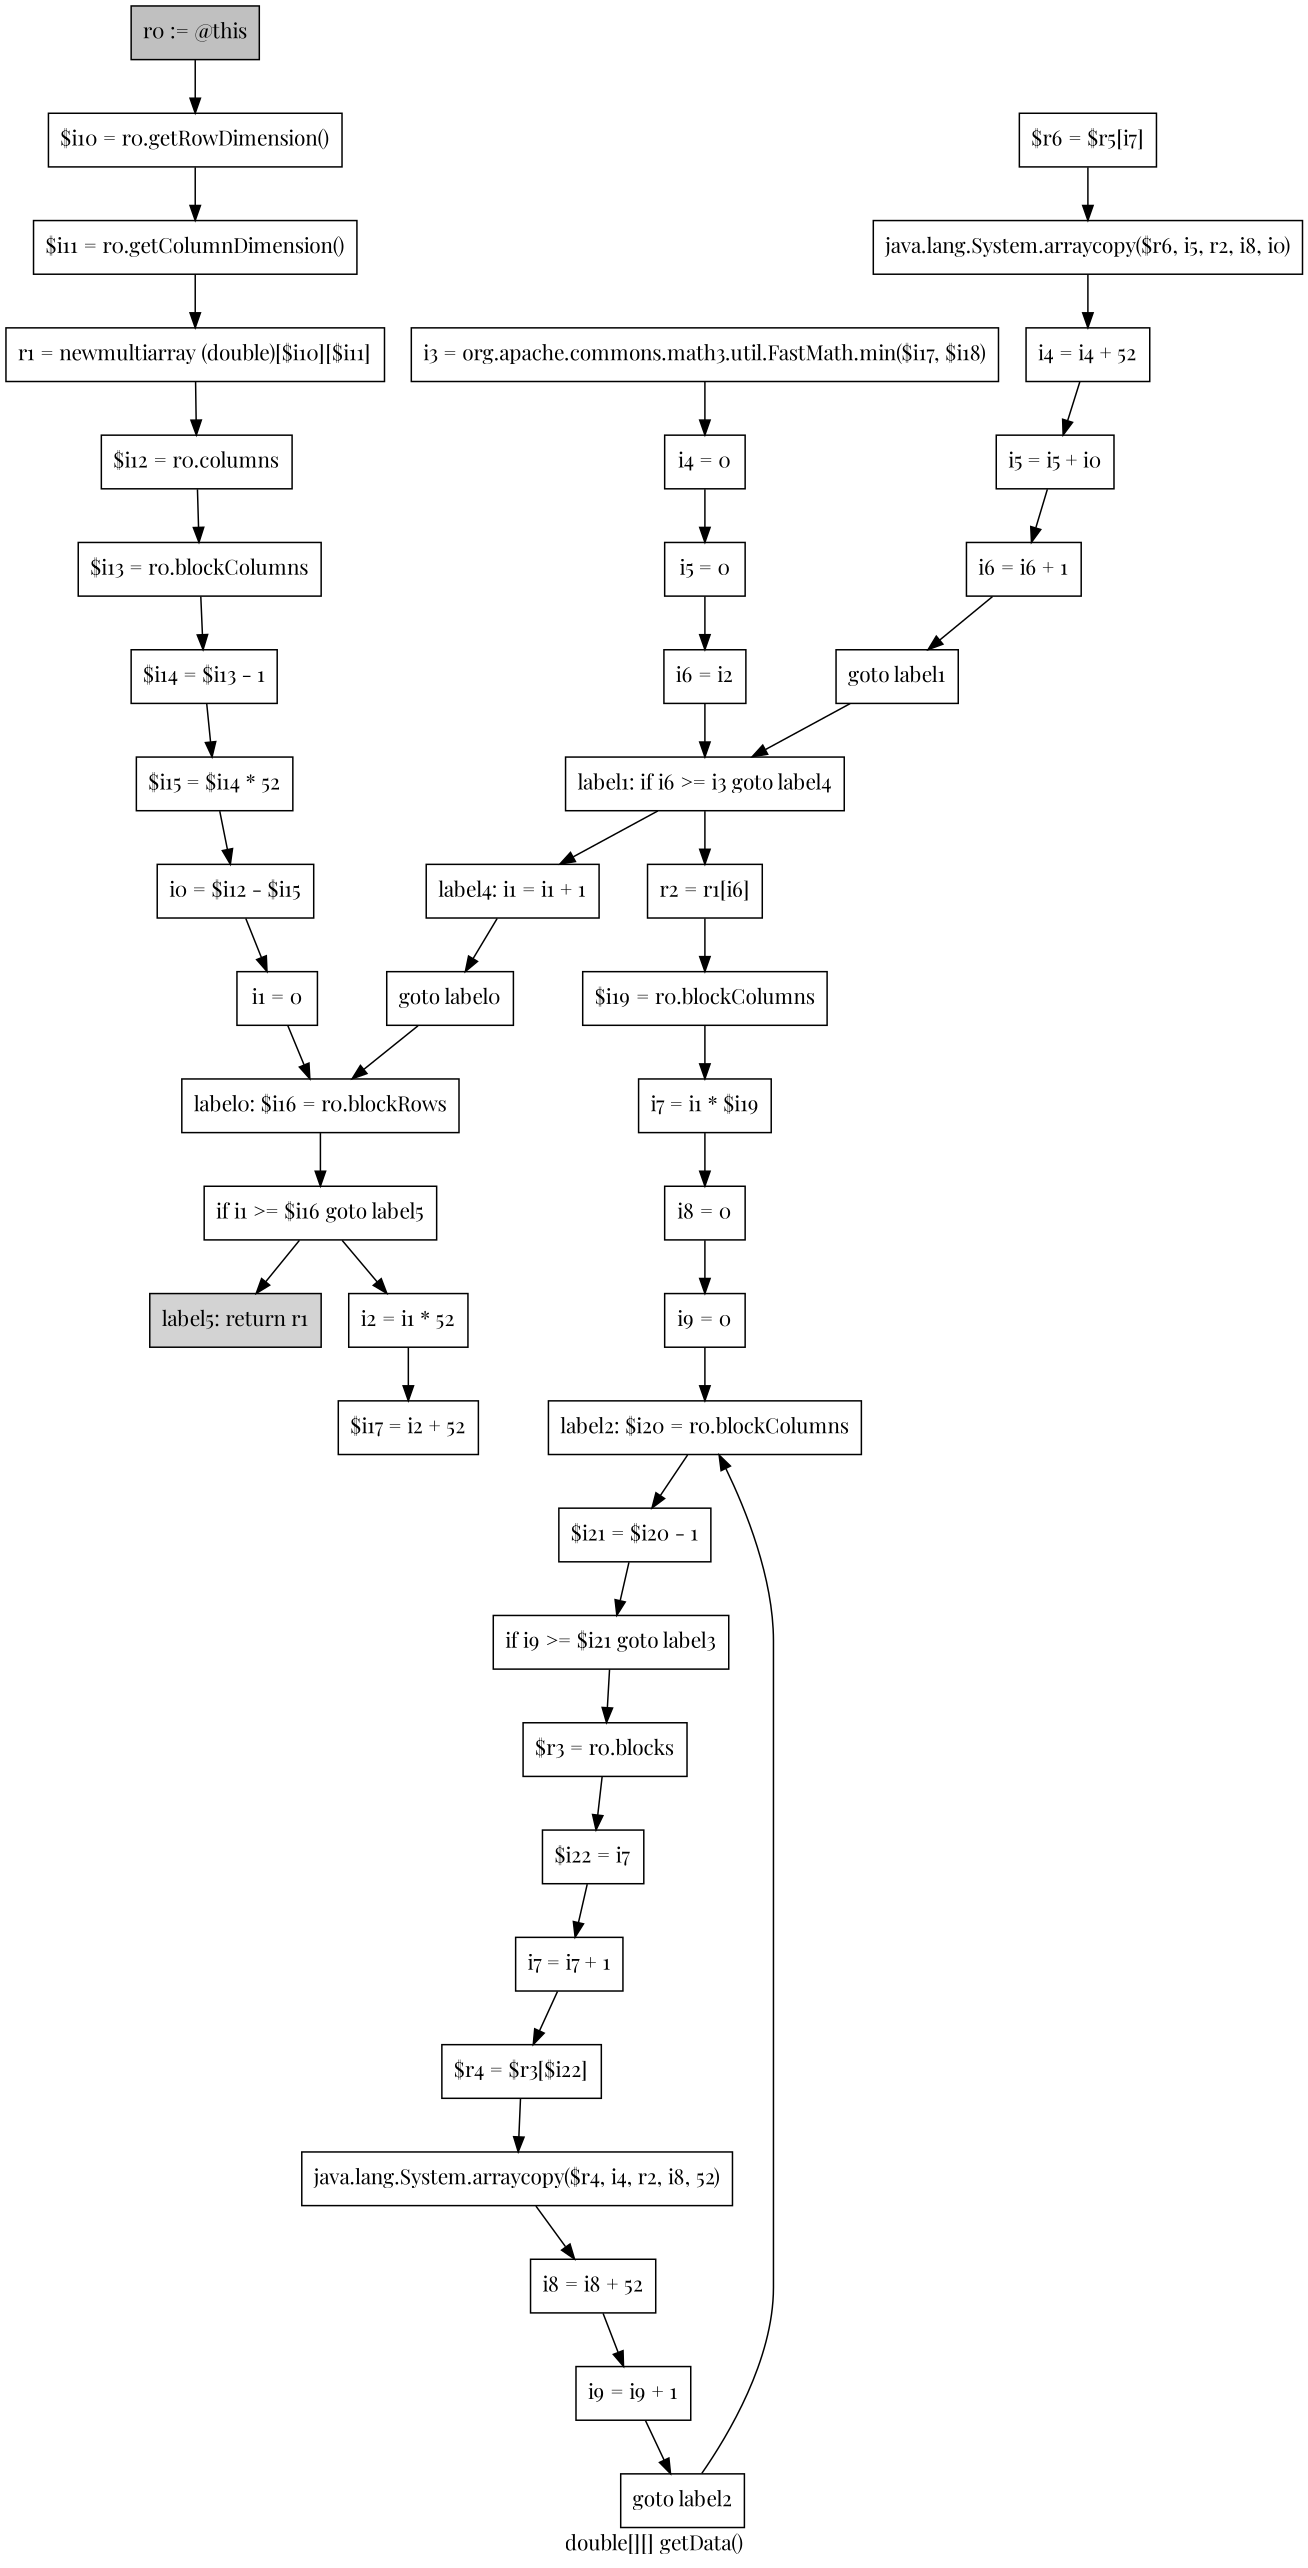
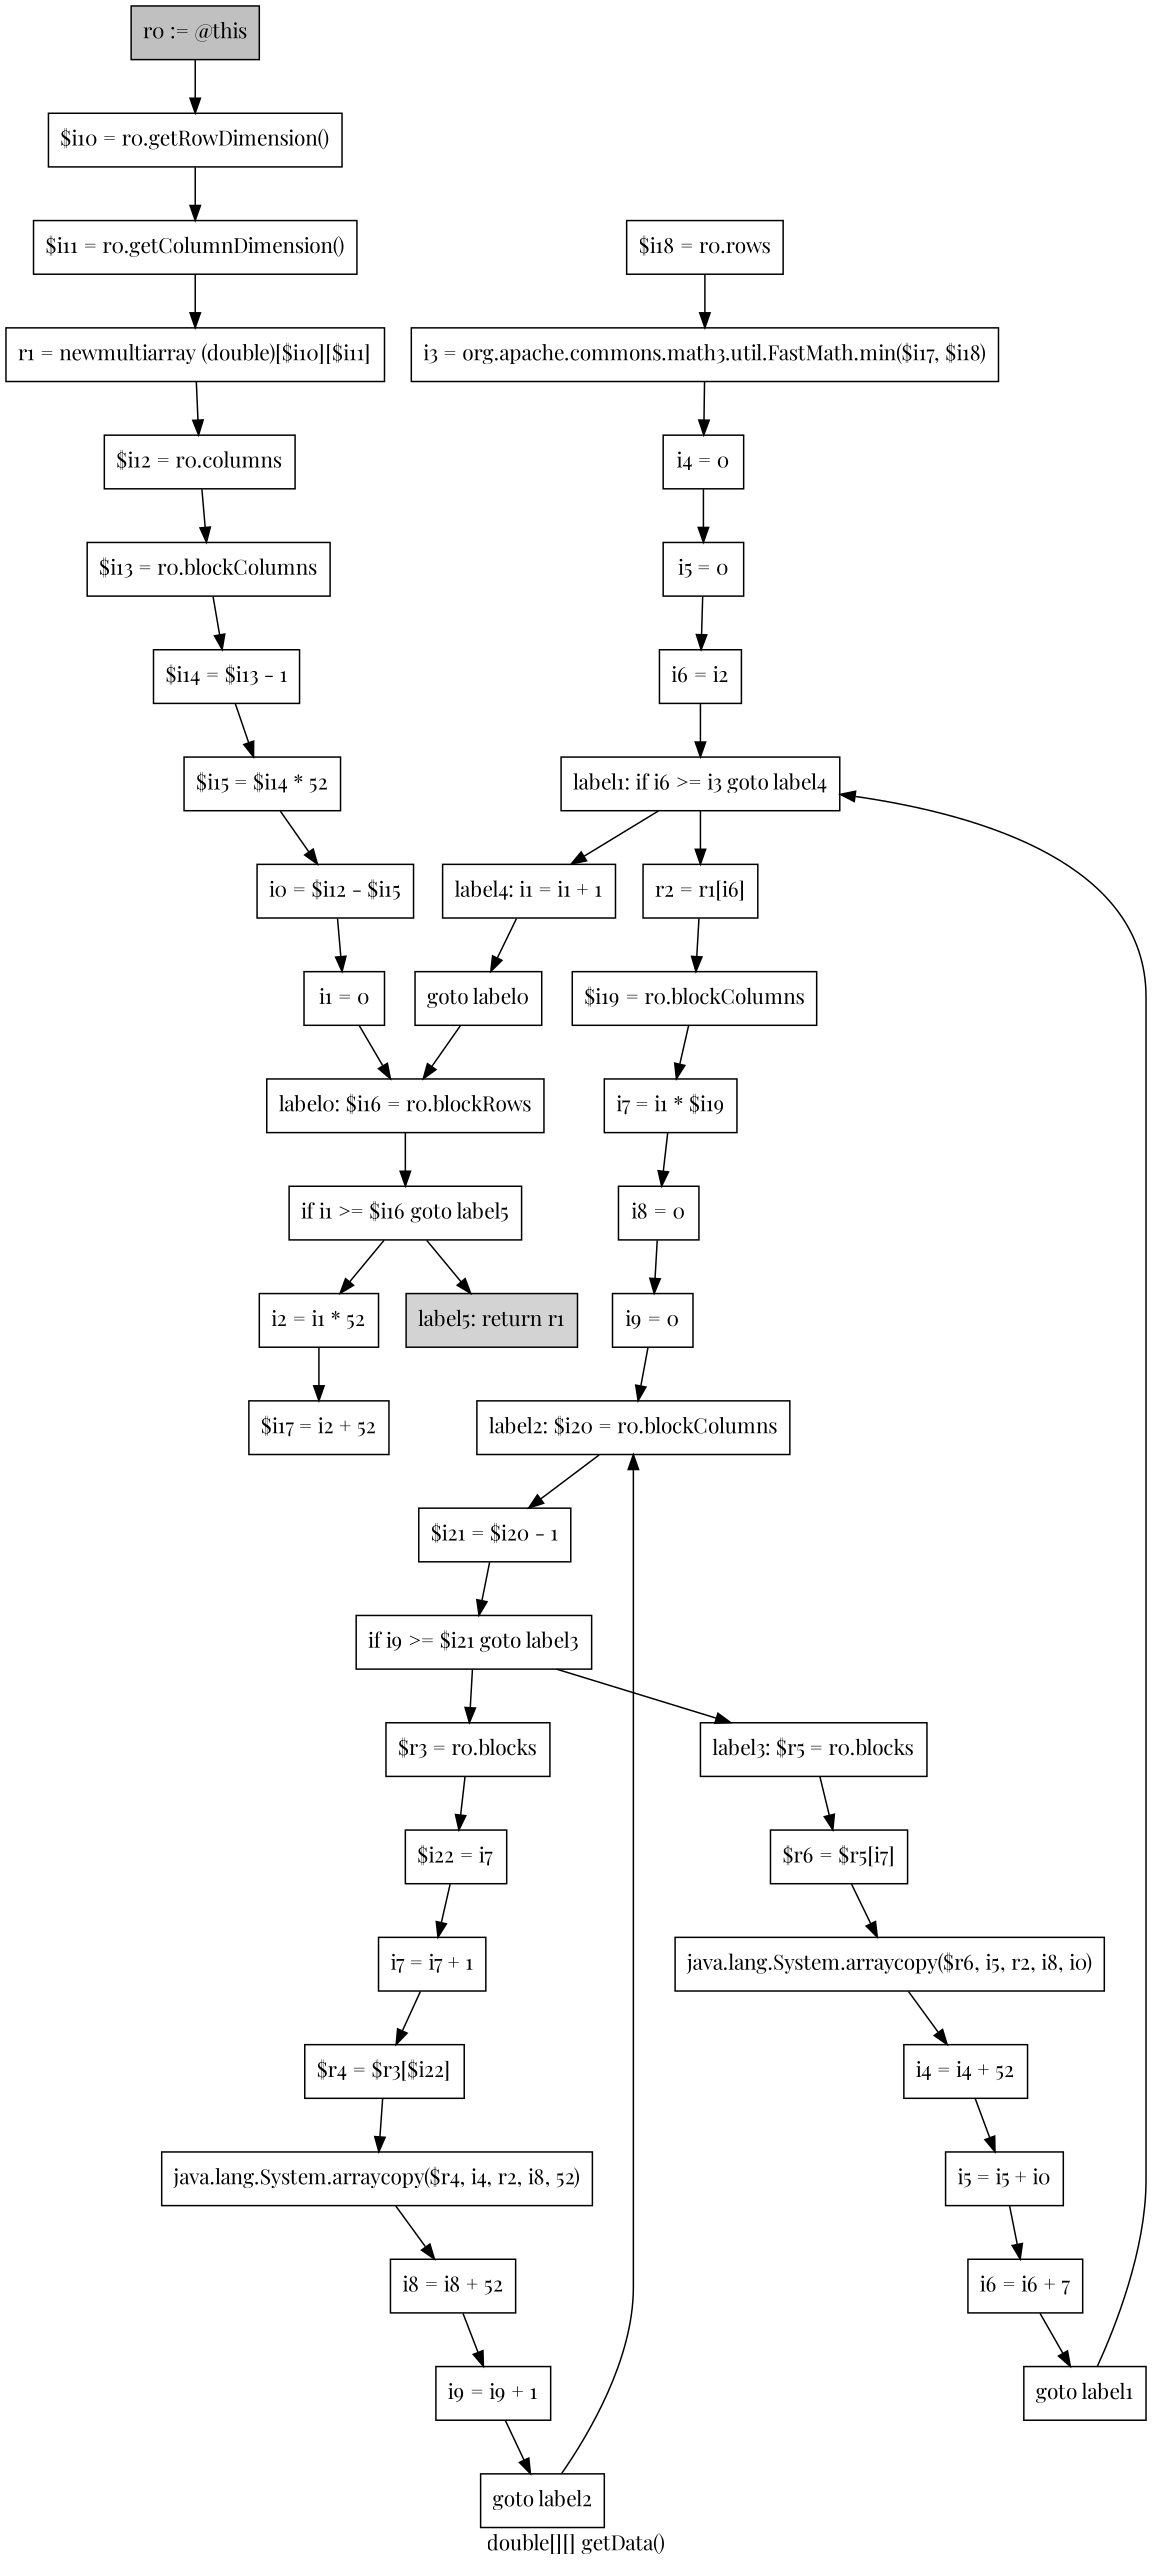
none -> (705, 247)
(1024, 569) -> (1025, 2286)
none -> (814, 1750)
